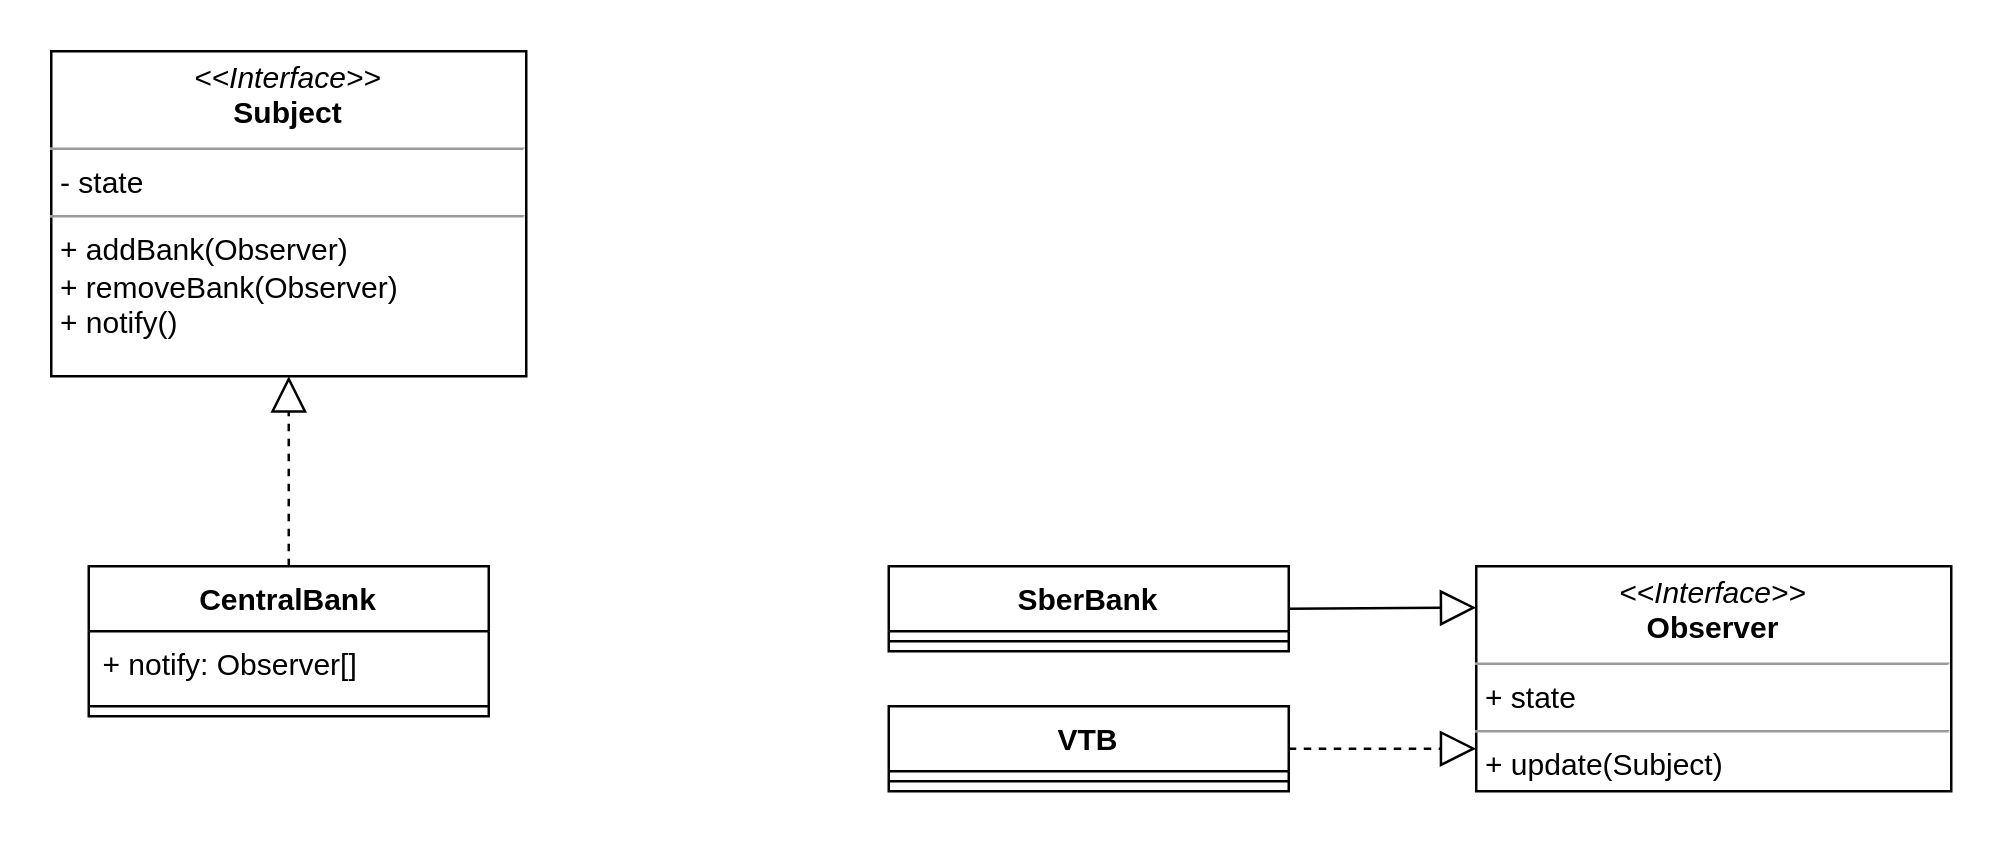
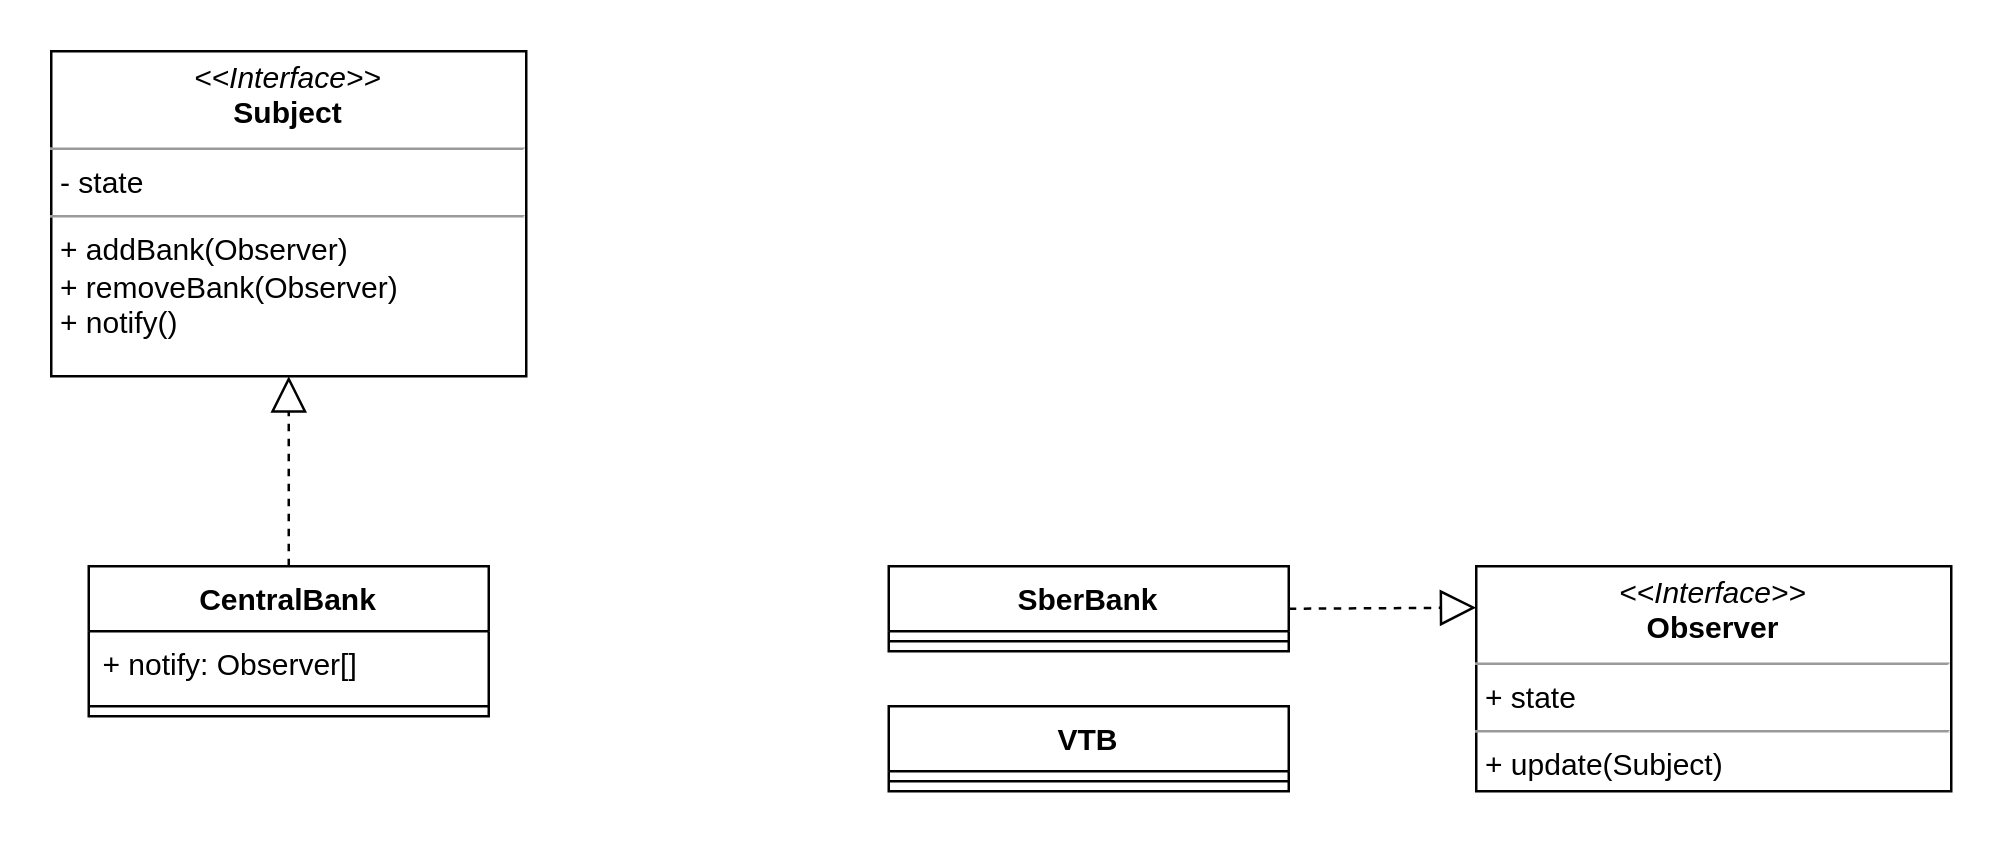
(1365, 608) -> (1365, 608)
(1365, 749) -> none
